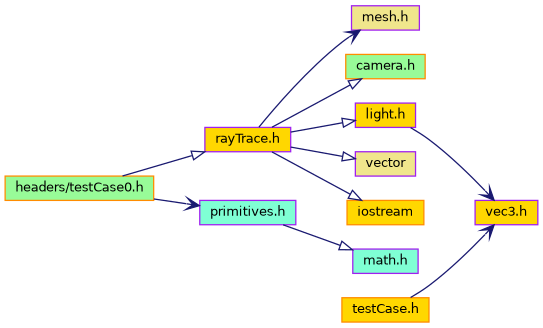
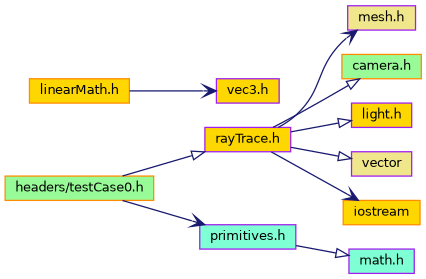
(450, 157) -> none
(311, 173) -> (309, 173)
(385, 310) -> (79, 91)
